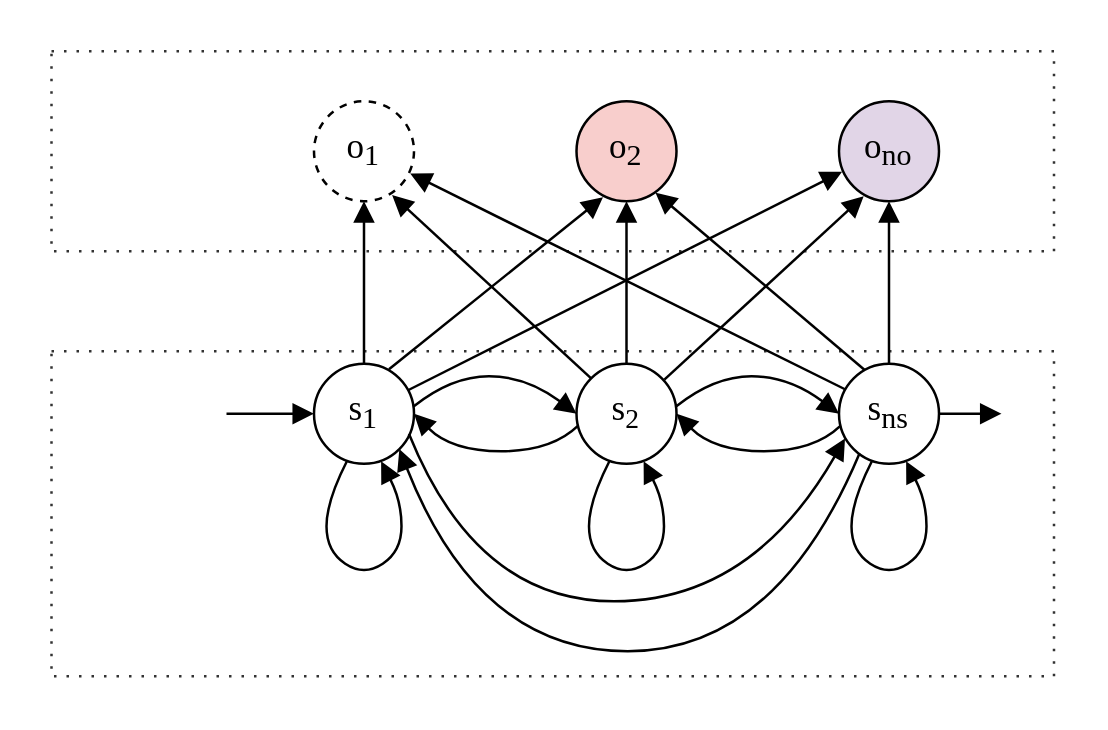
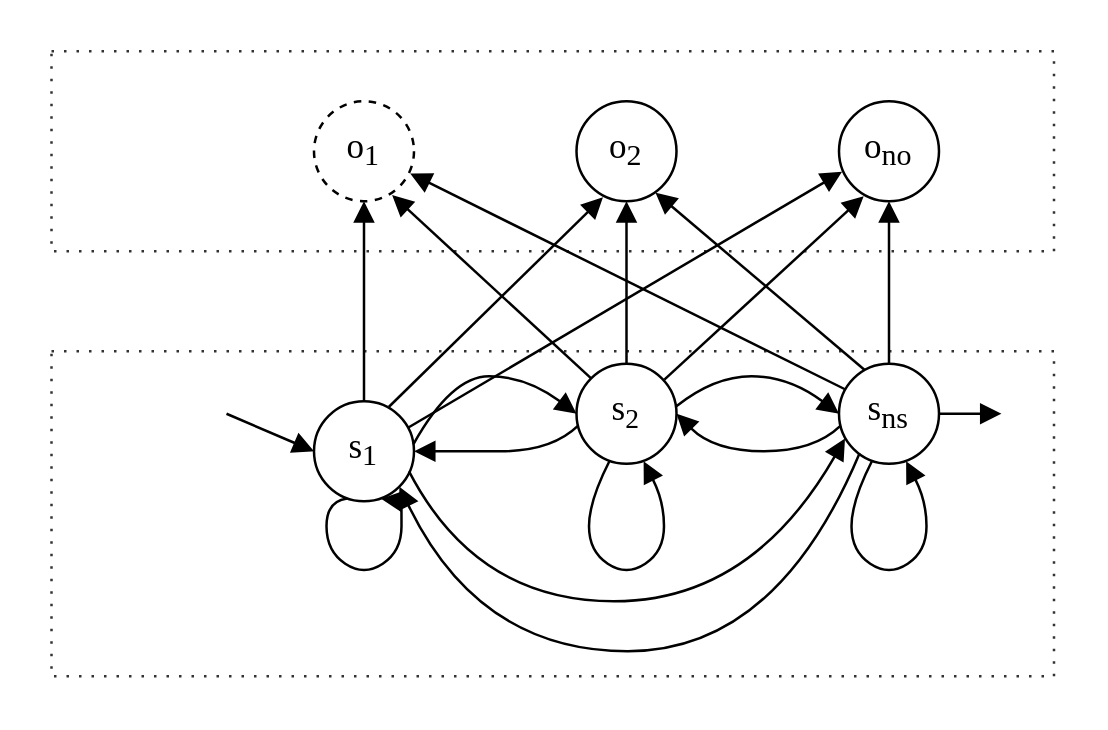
(626, 151) -> (626, 151)
(889, 151) -> (889, 151)
(364, 414) -> (364, 451)
